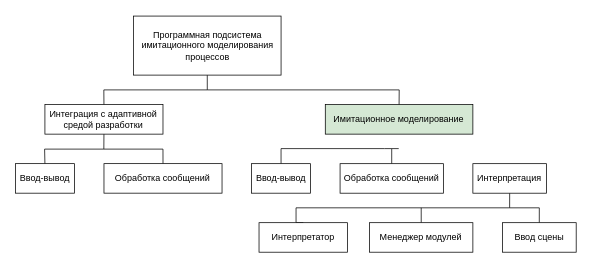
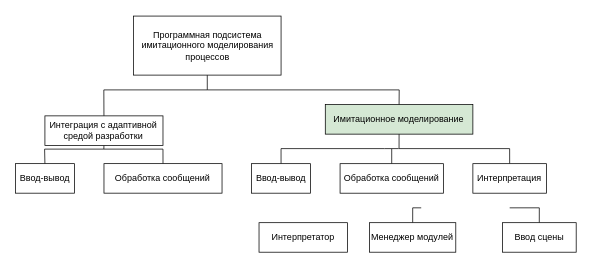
(104, 119) -> (104, 130)
none -> (455, 148)
(345, 208) -> none
(421, 237) -> (413, 237)
